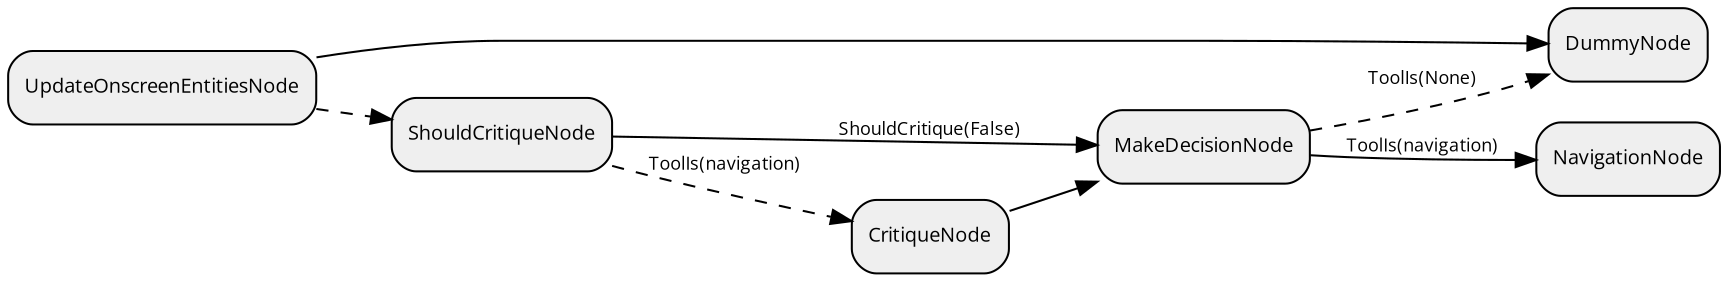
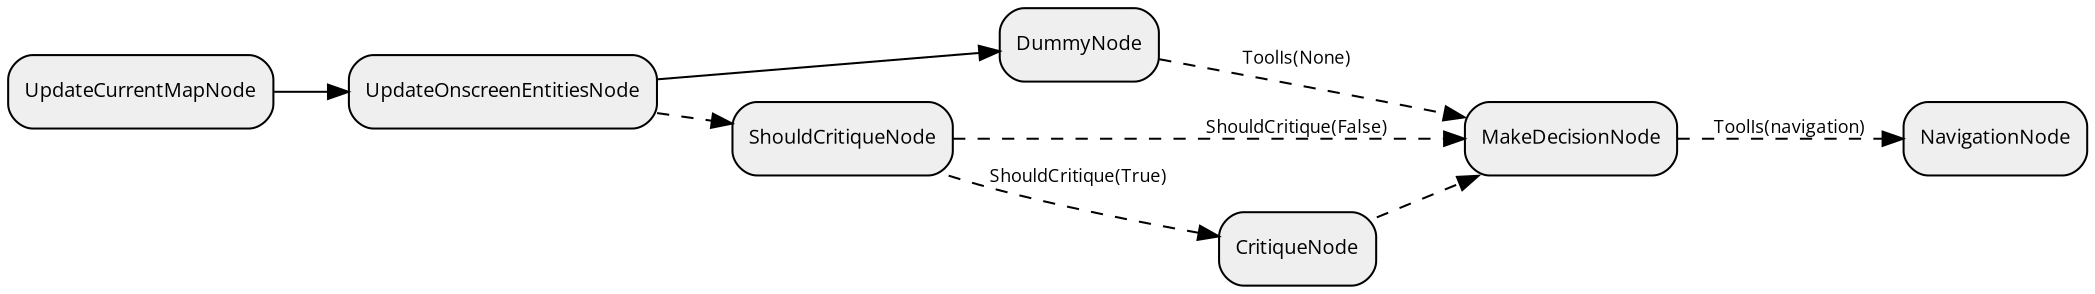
none -> (141, 92)
(1420, 109) -> (1302, 86)
(844, 141) -> (1198, 139)
(1413, 159) -> (1780, 139)
(725, 165) -> (1079, 178)
(1044, 200) -> (1418, 200)
